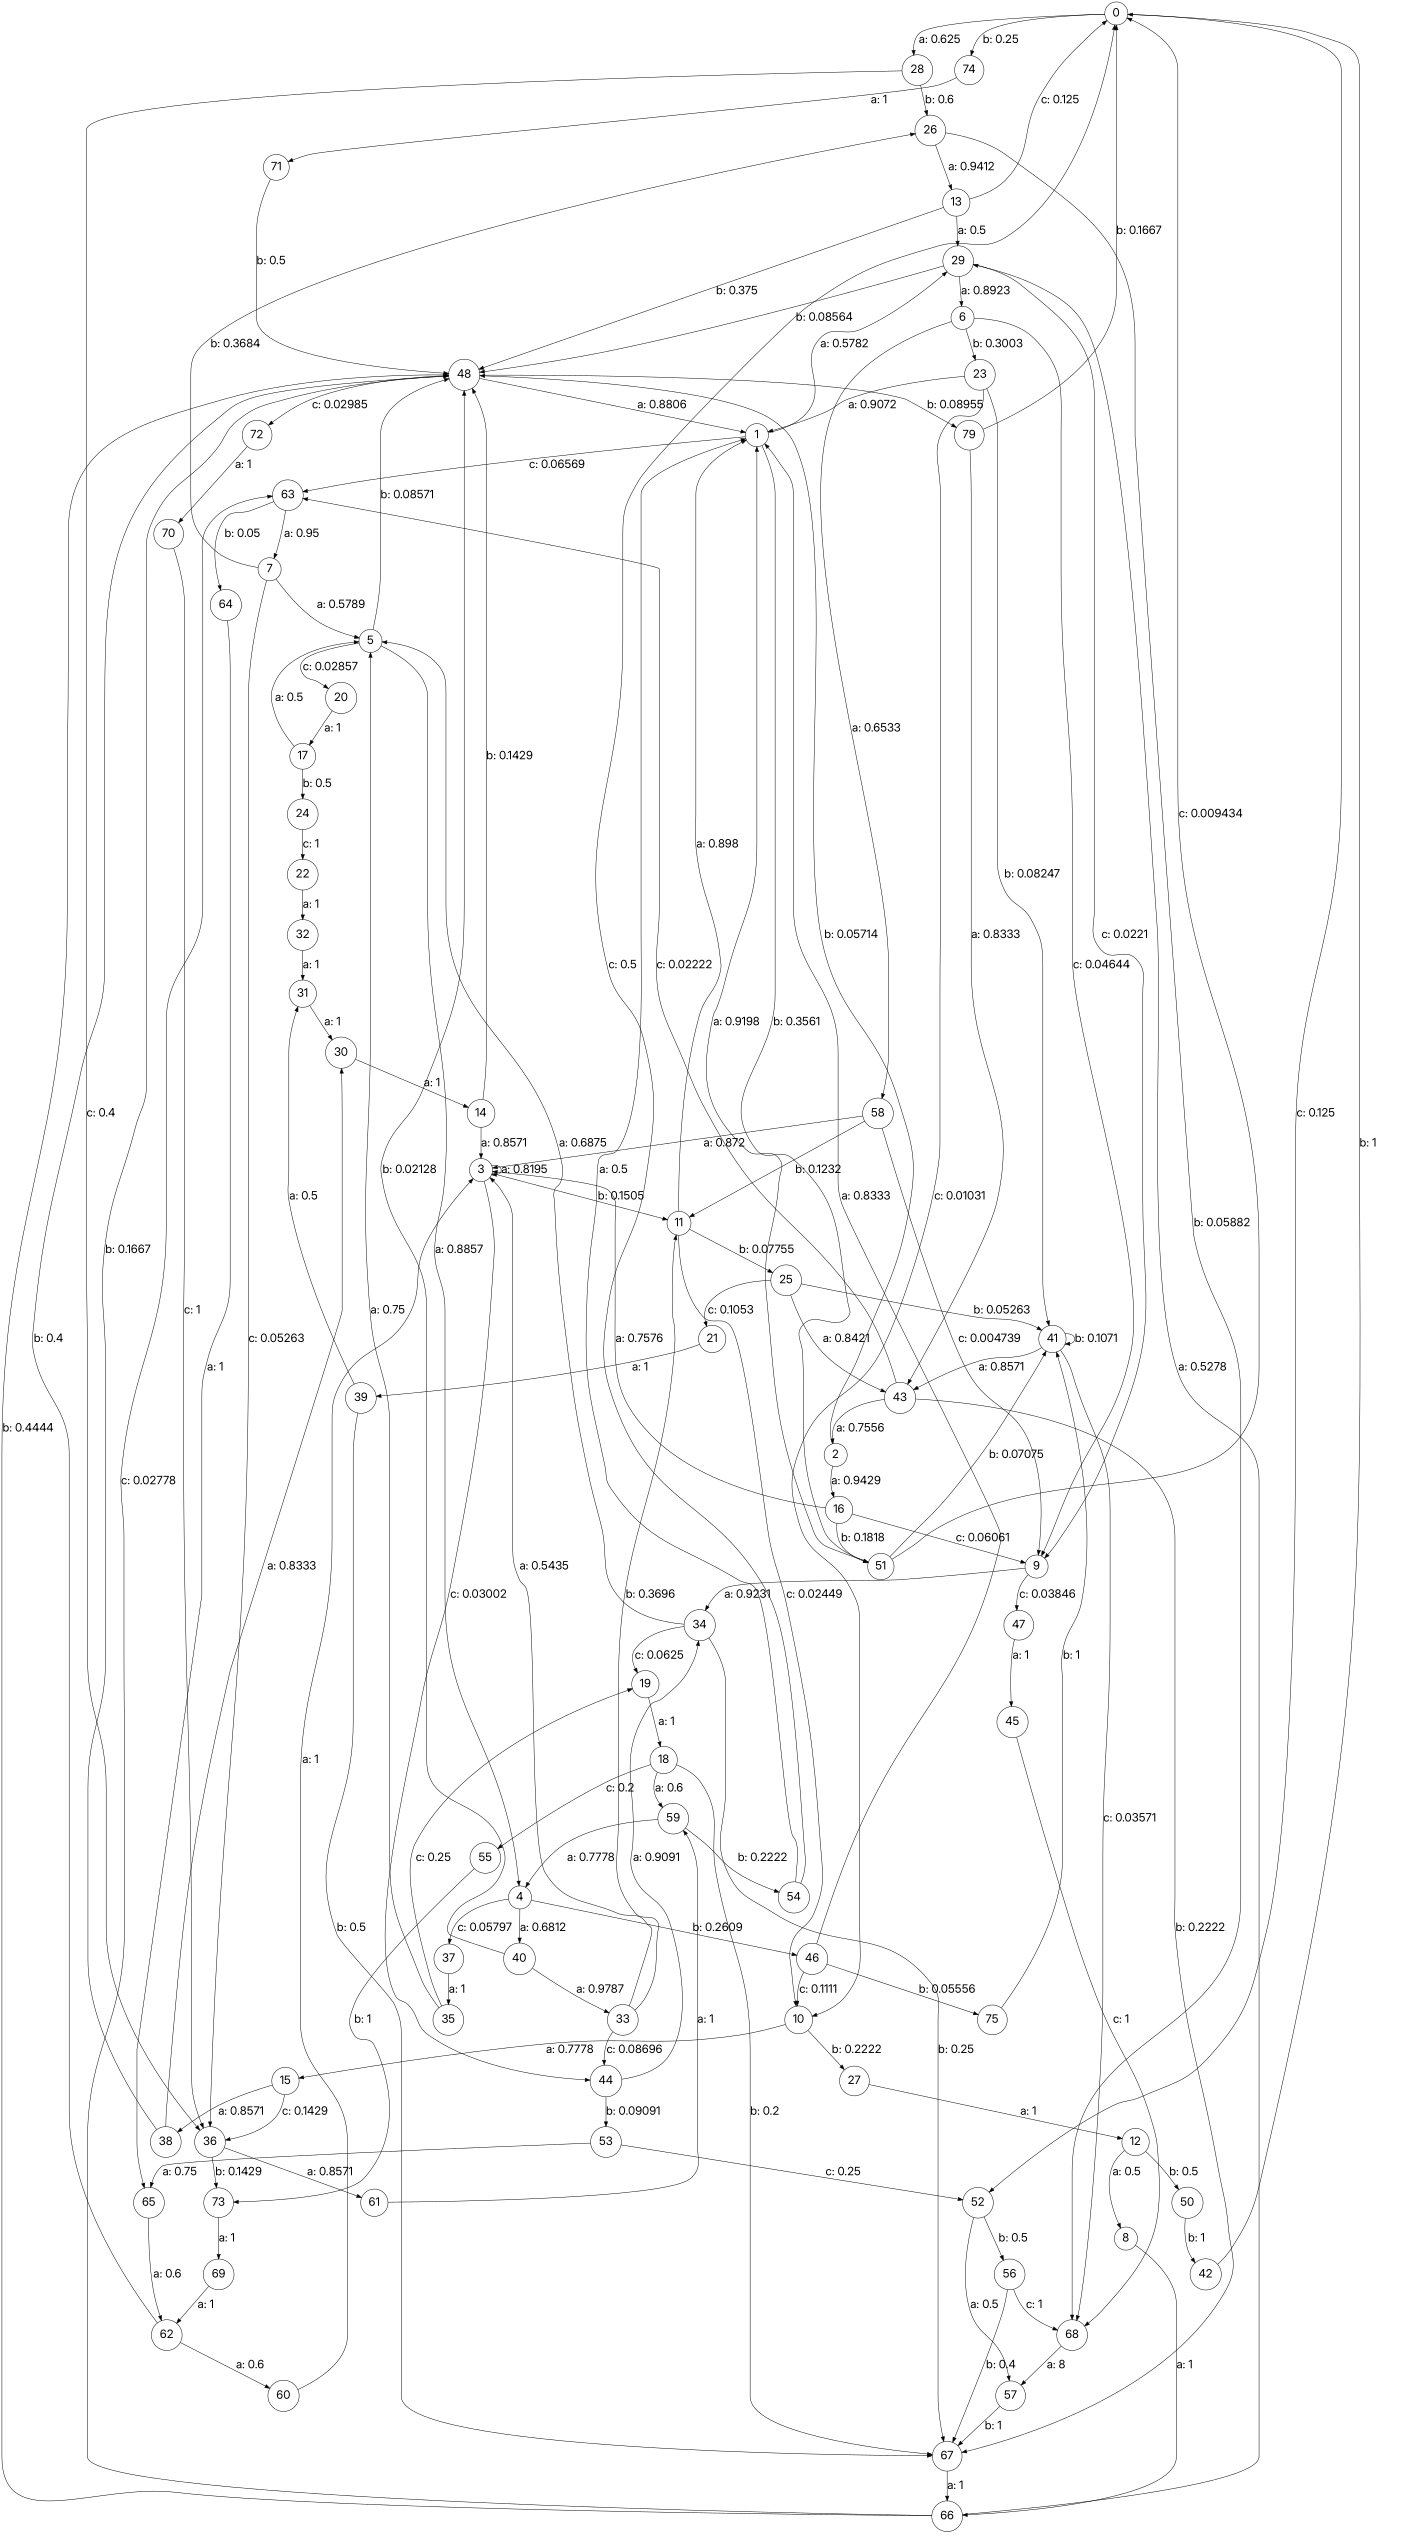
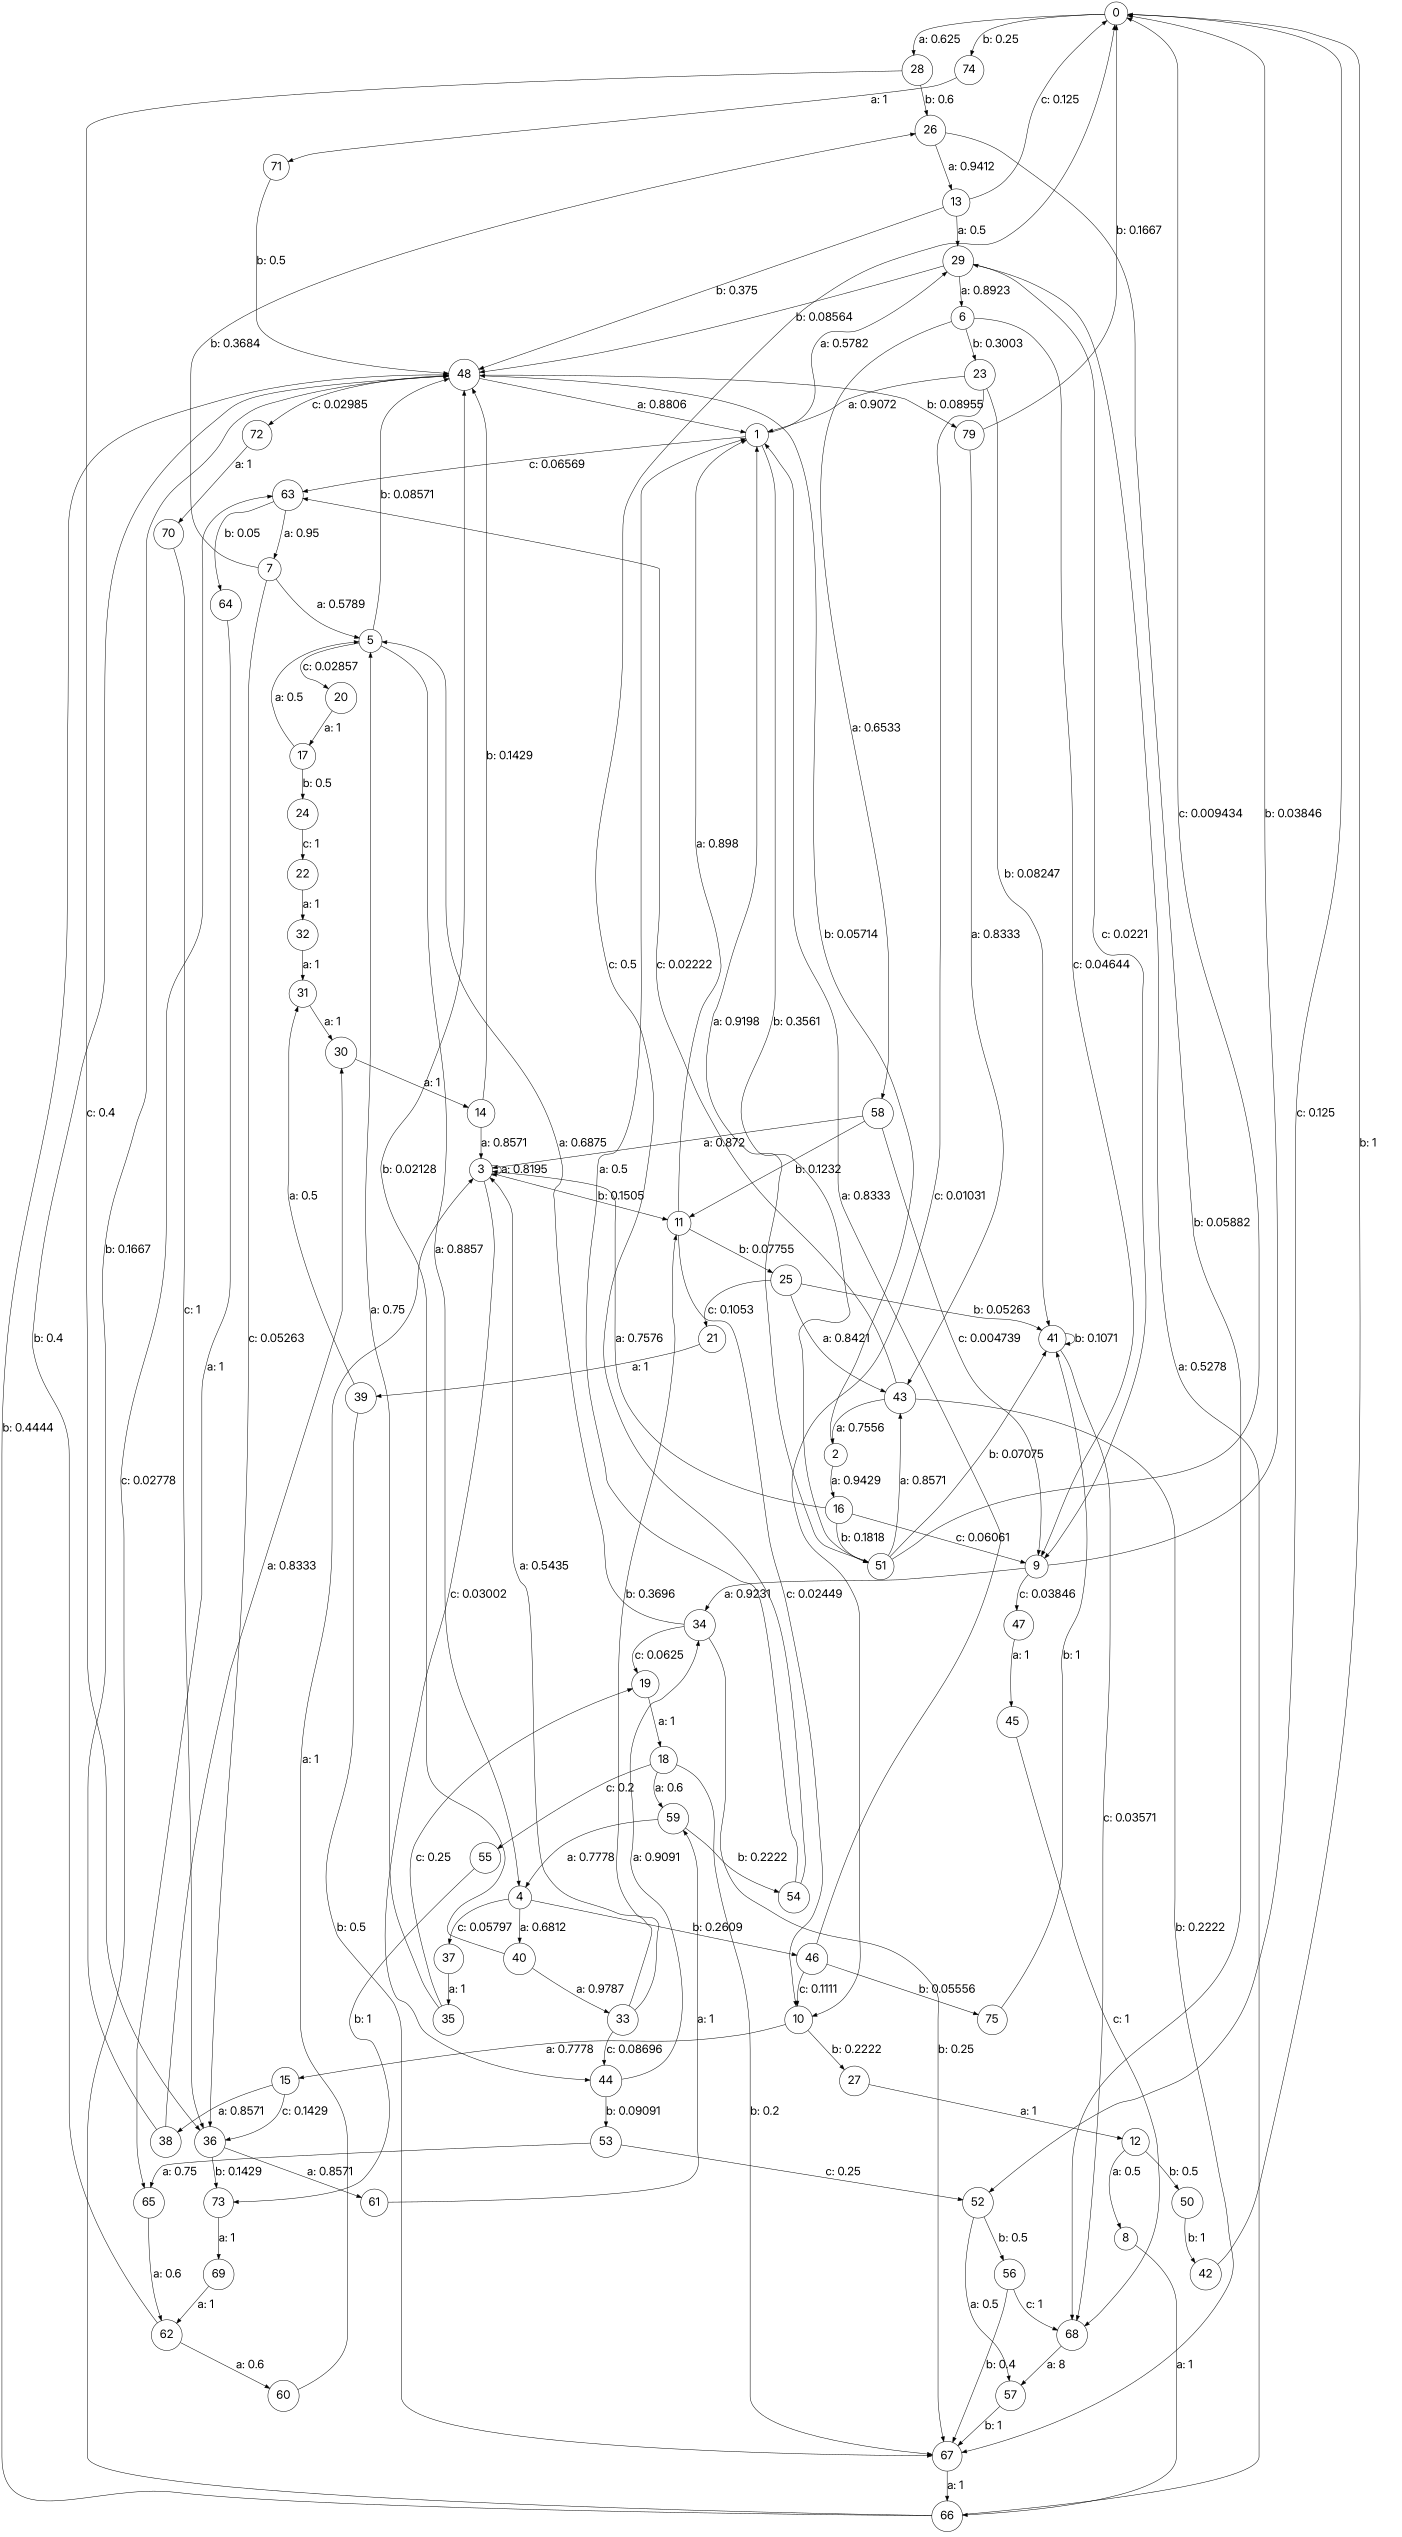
none -> (1265, 820)
(978, 1361) -> (899, 1488)
